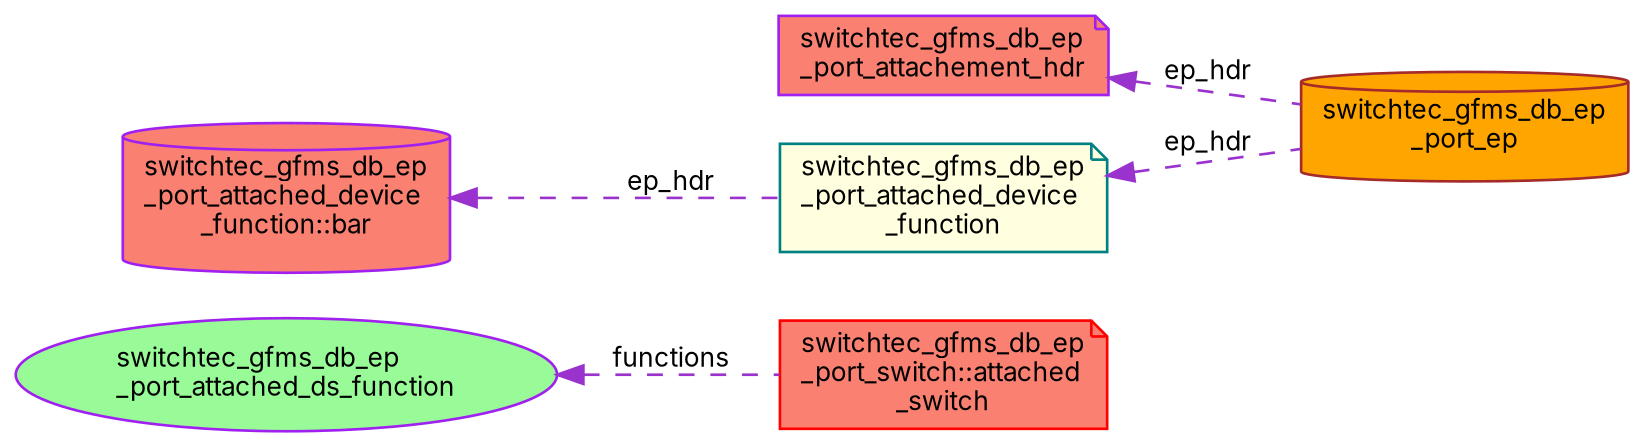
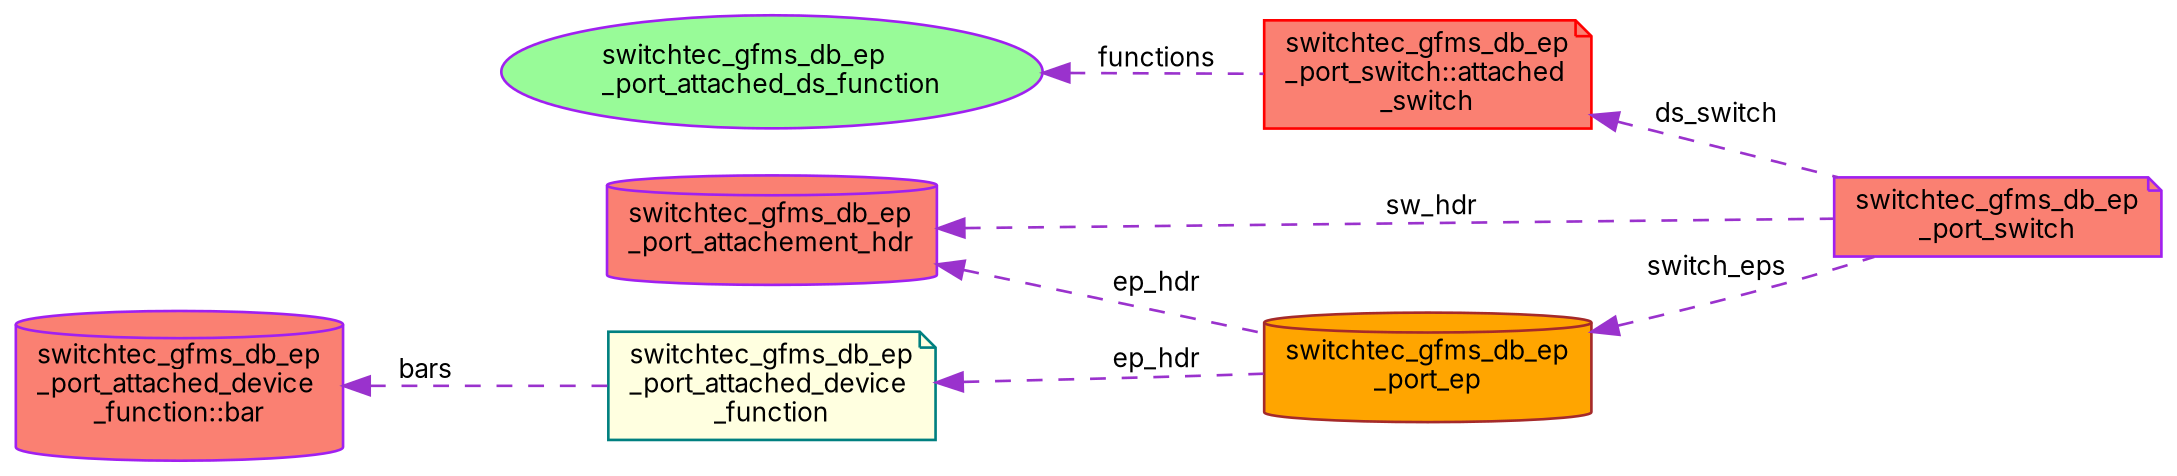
(944, 55) -> (772, 230)
(668, 183) -> (422, 371)
none -> (1998, 217)
